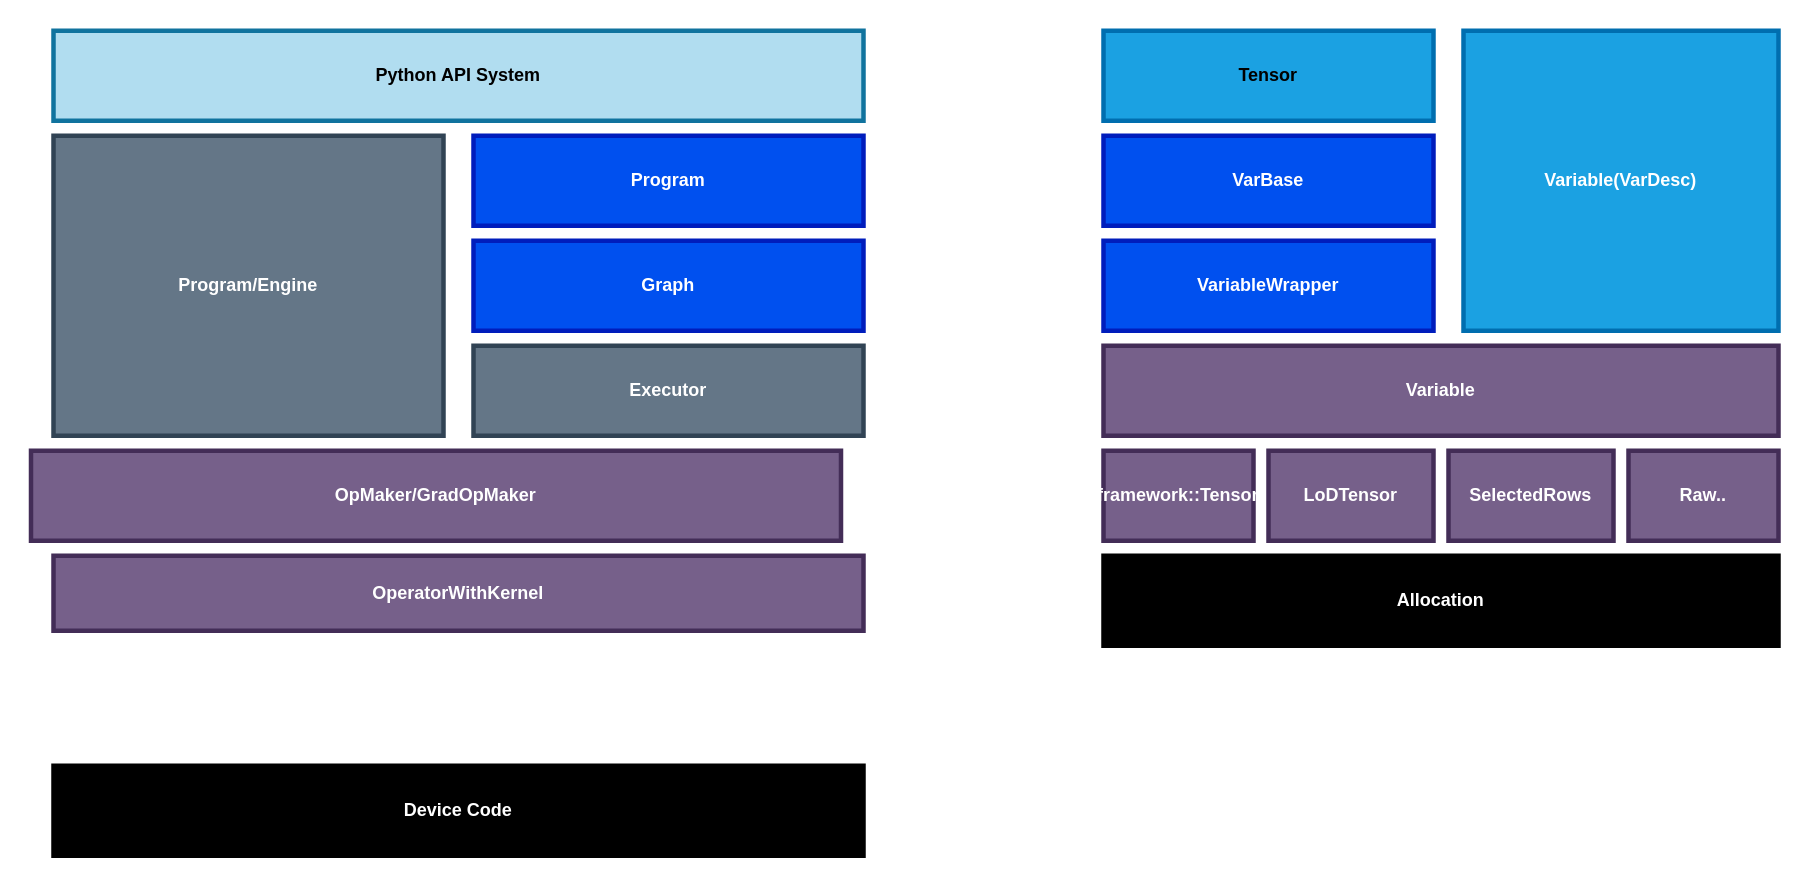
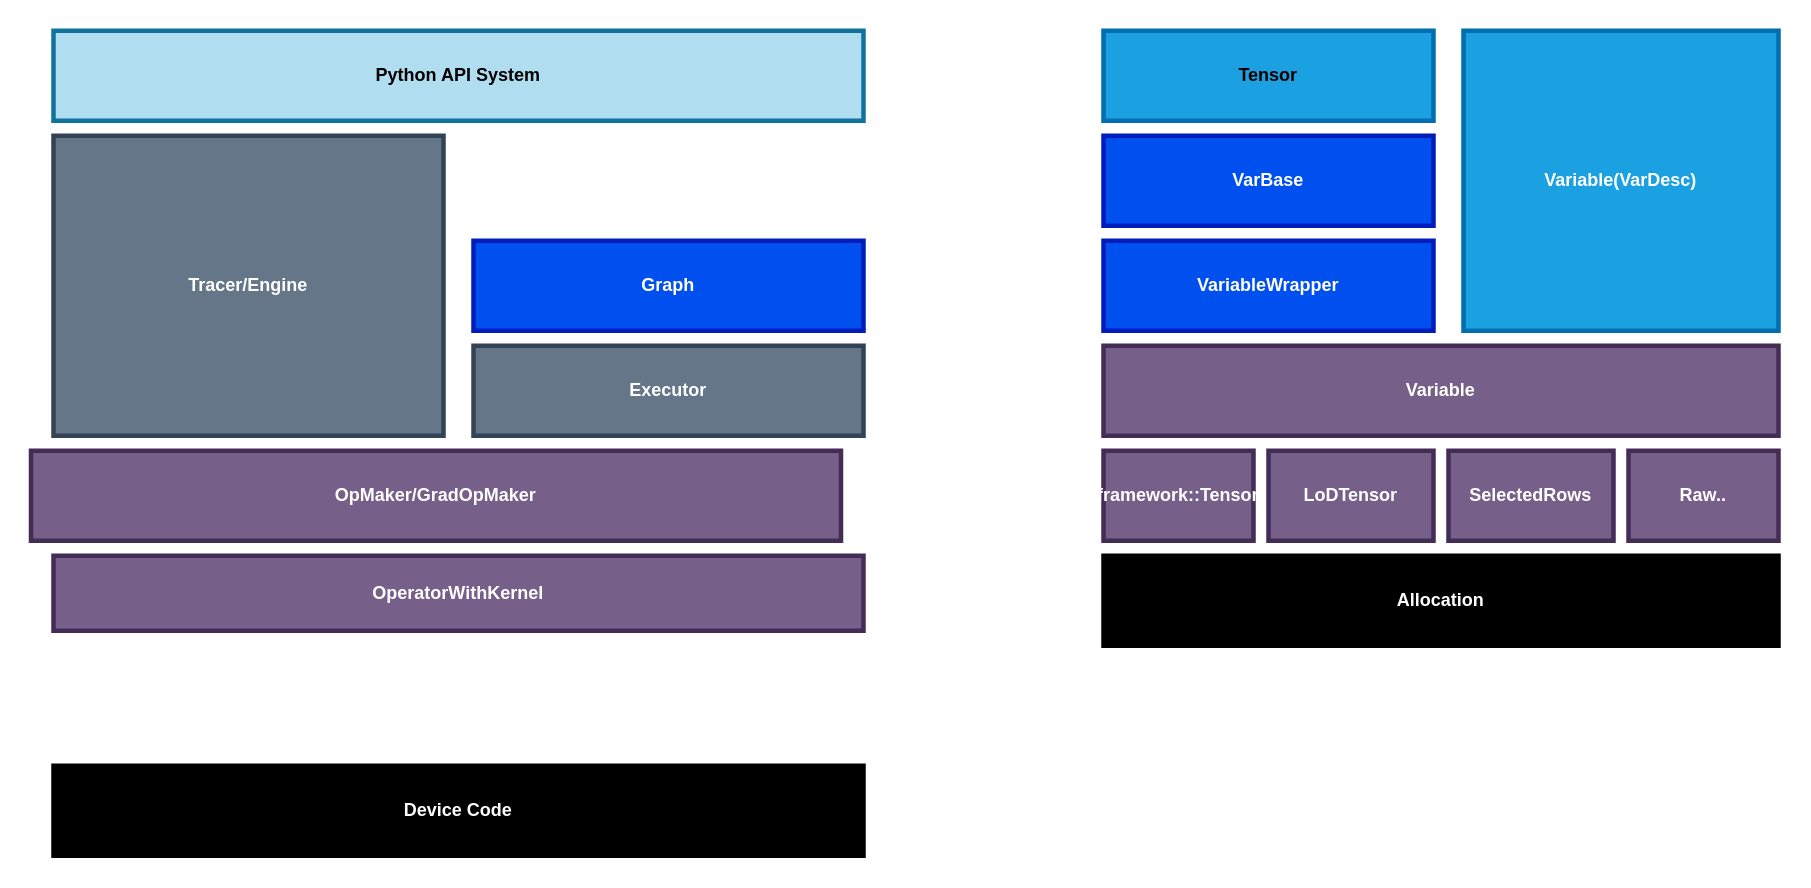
(668, 181) -> none
(248, 286) -> (248, 286)
